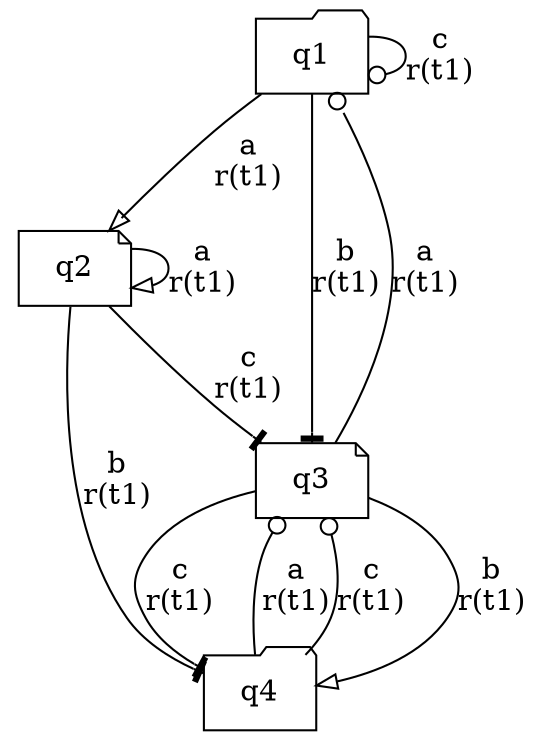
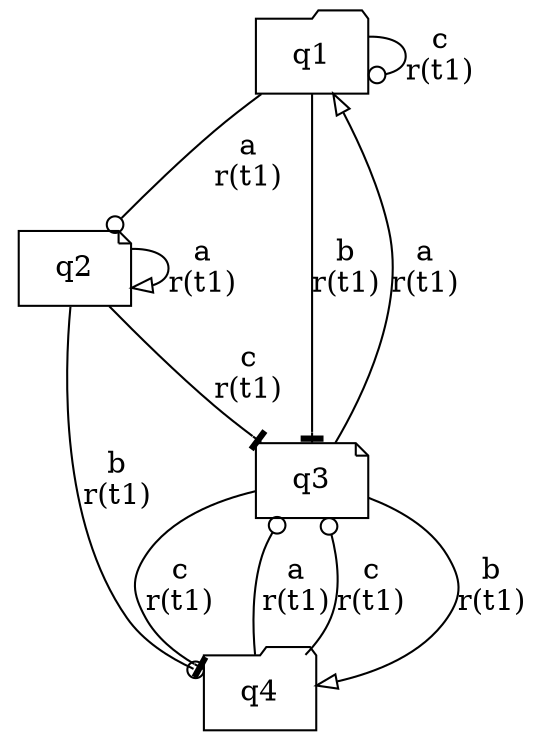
(189, 153) -> (189, 153)
(392, 279) -> (392, 279)
(81, 509) -> (81, 509)
